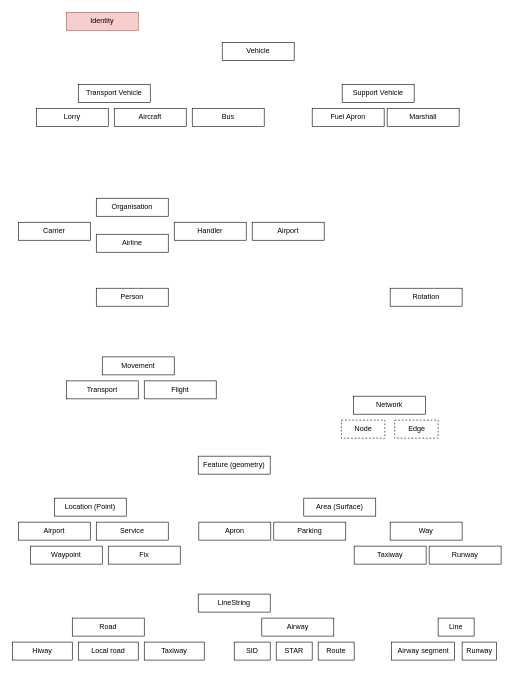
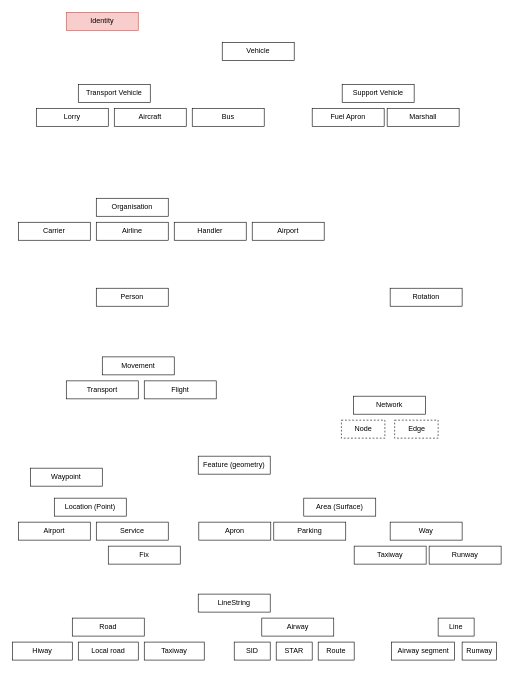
(132, 243) -> (132, 231)
(66, 555) -> (66, 477)
